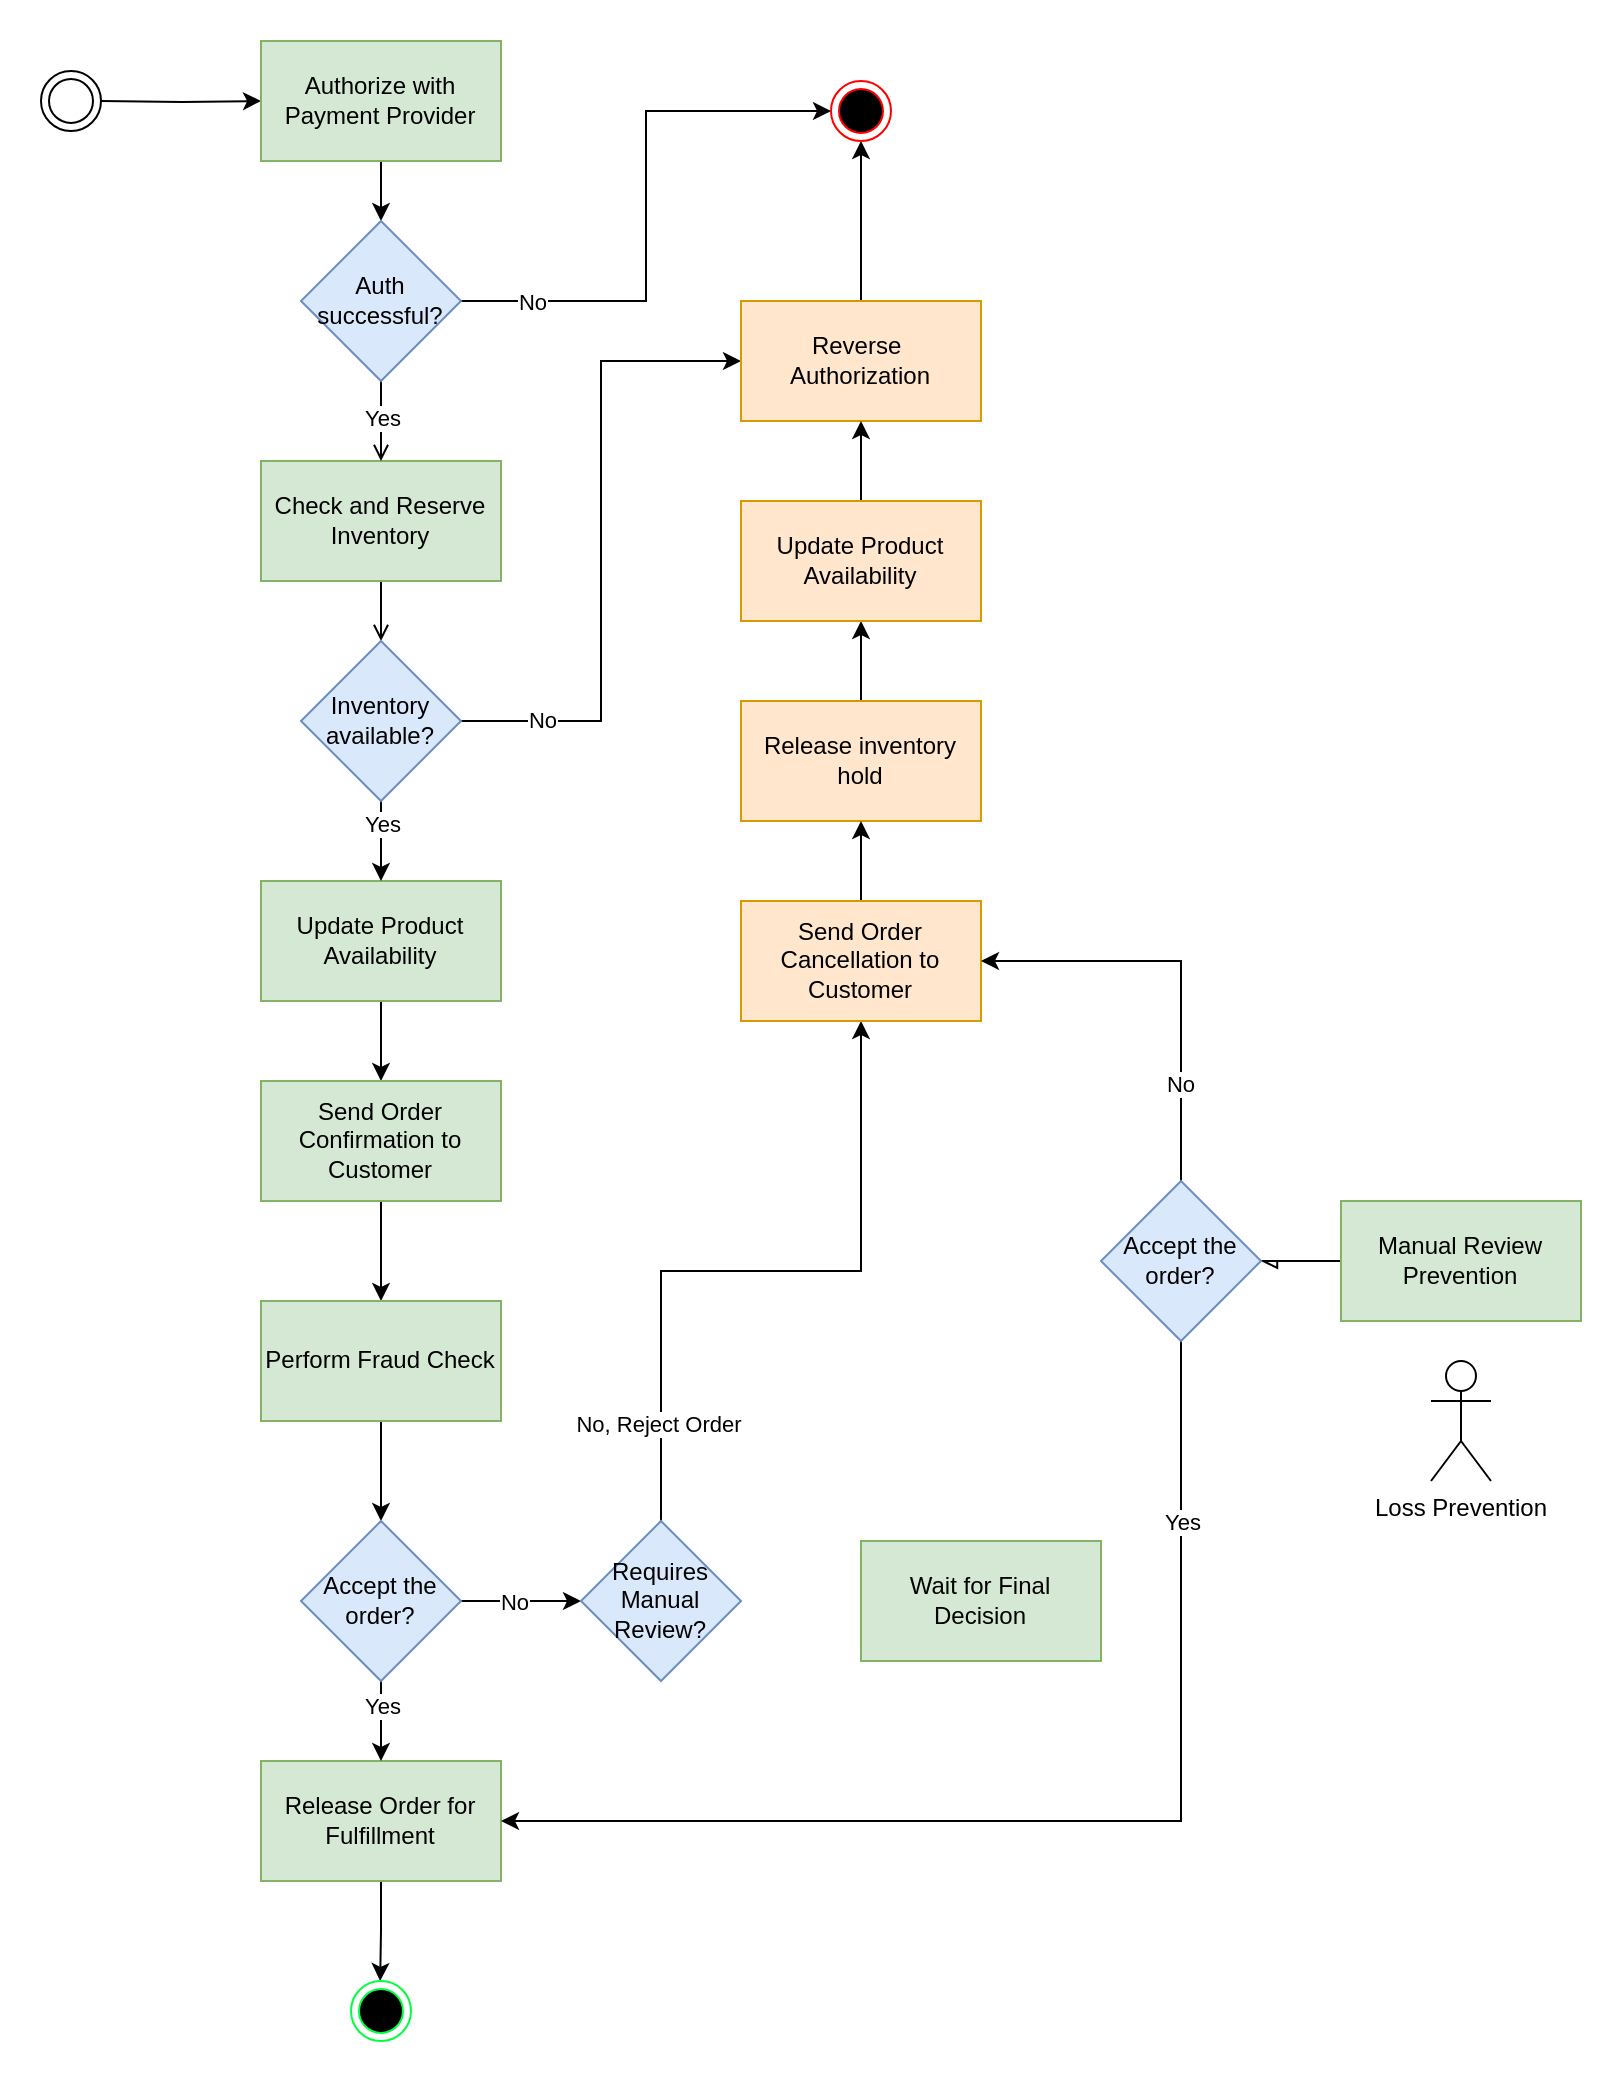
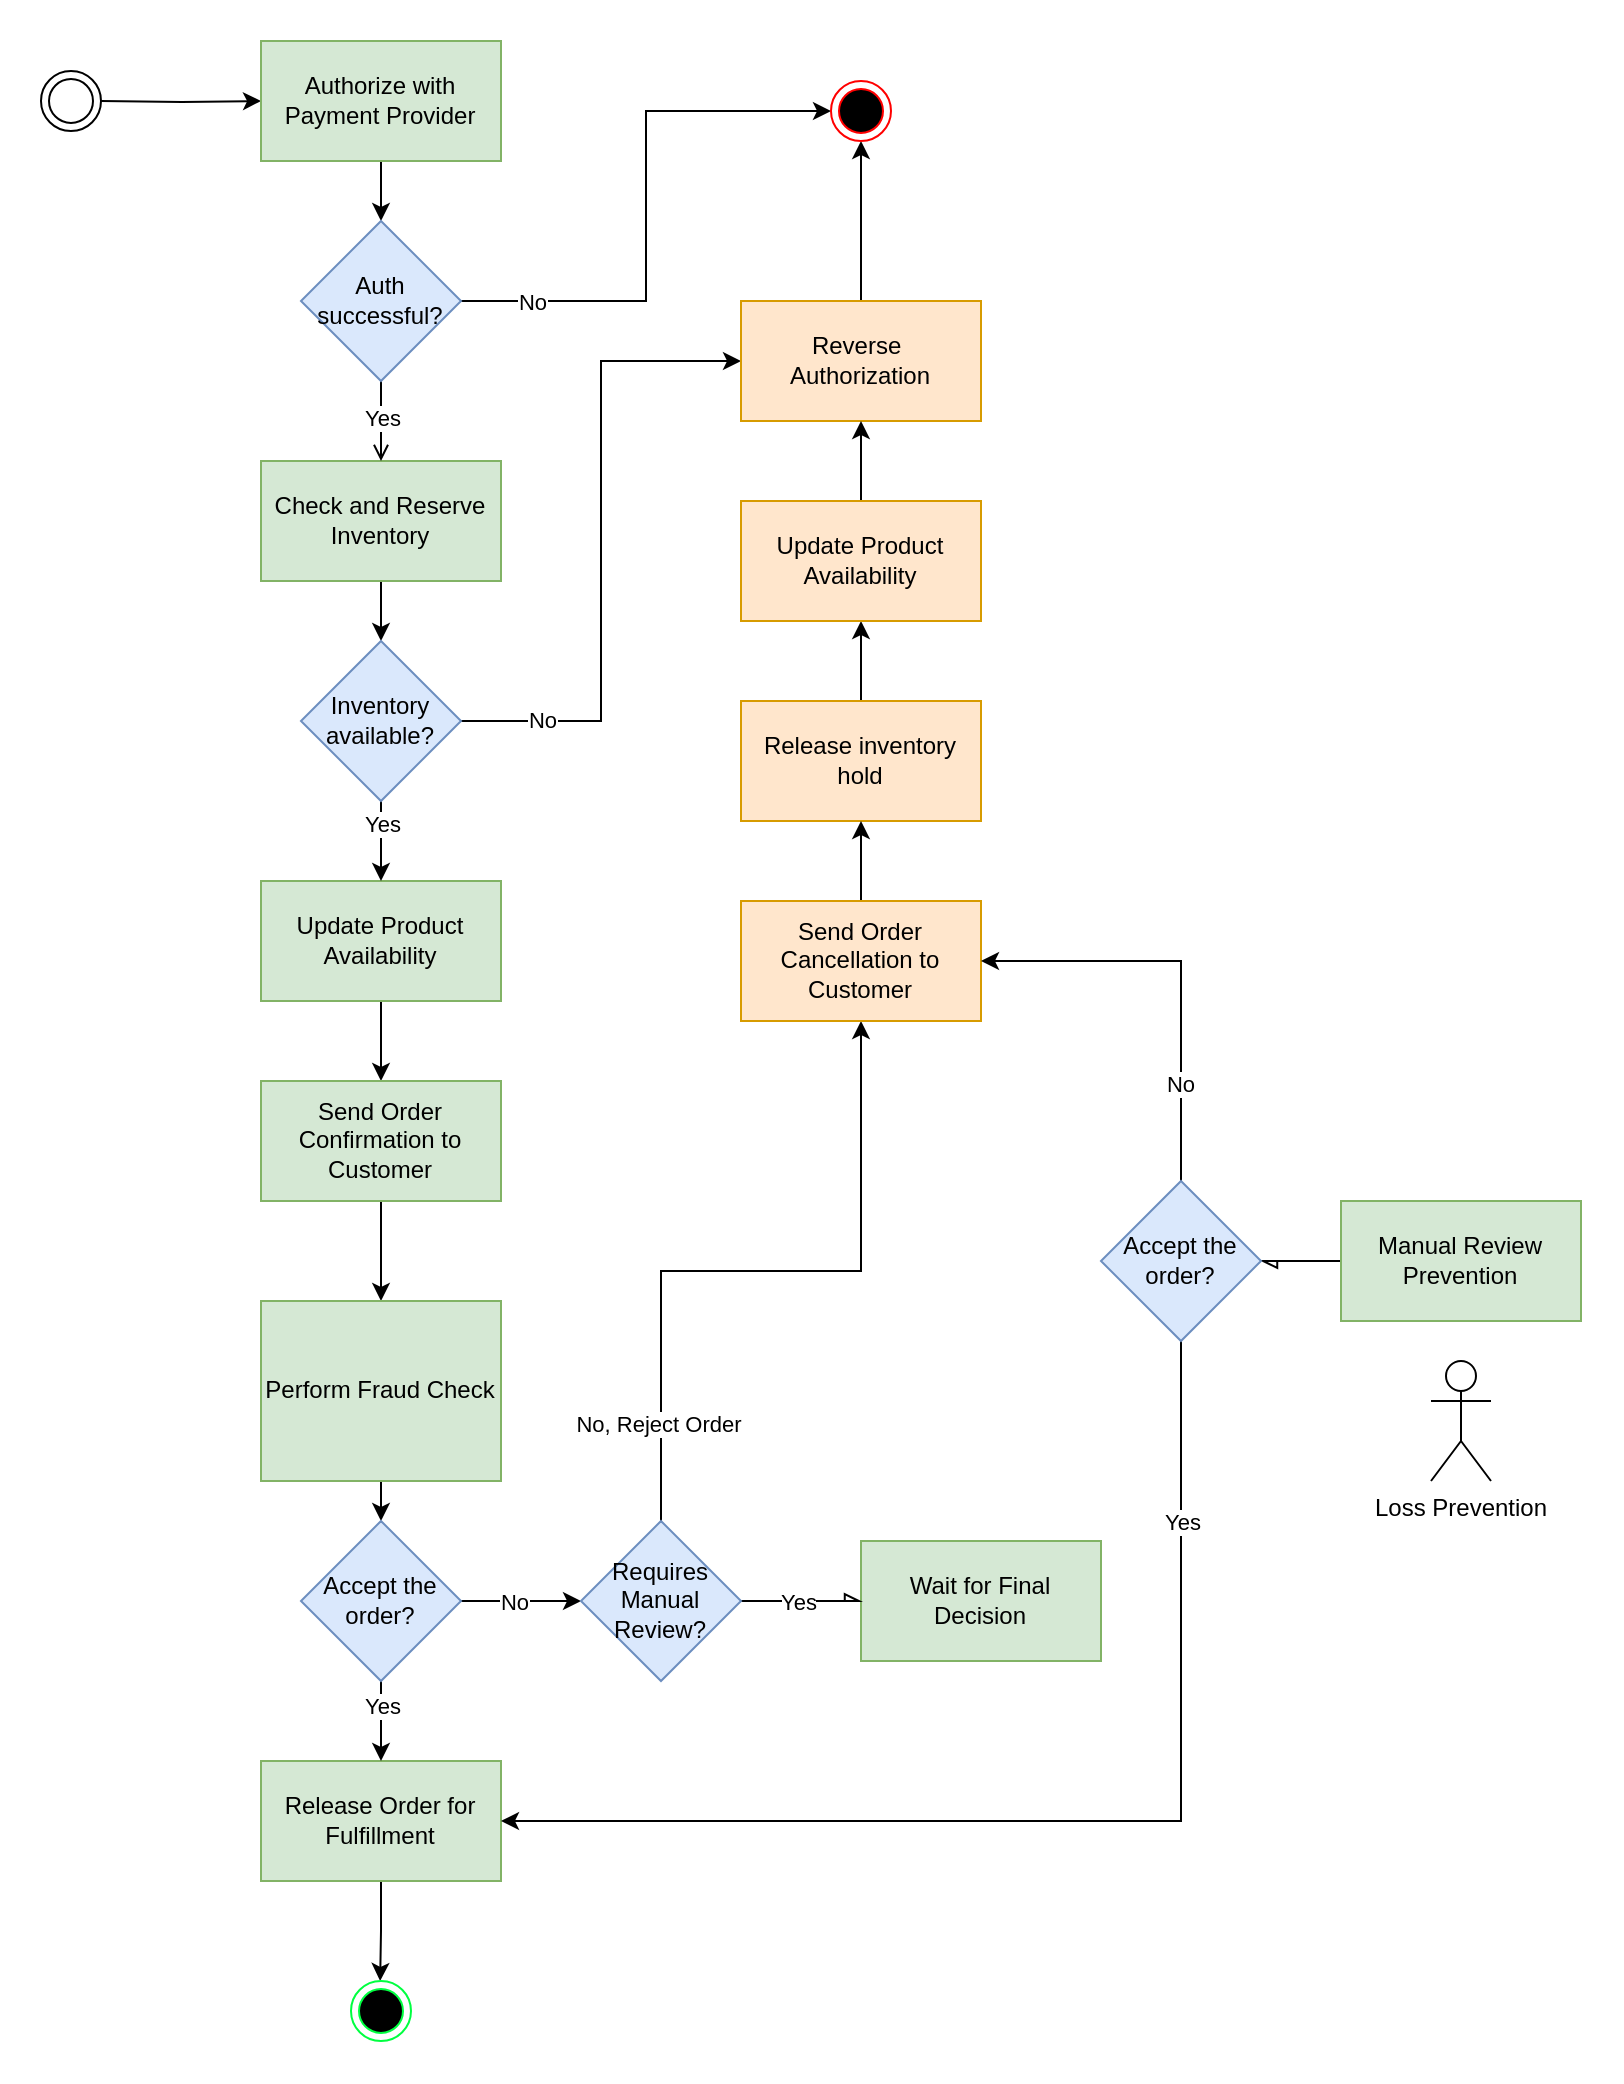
(381, 628) -> (381, 626)
(381, 1361) -> (381, 1391)
none -> (792, 1601)
